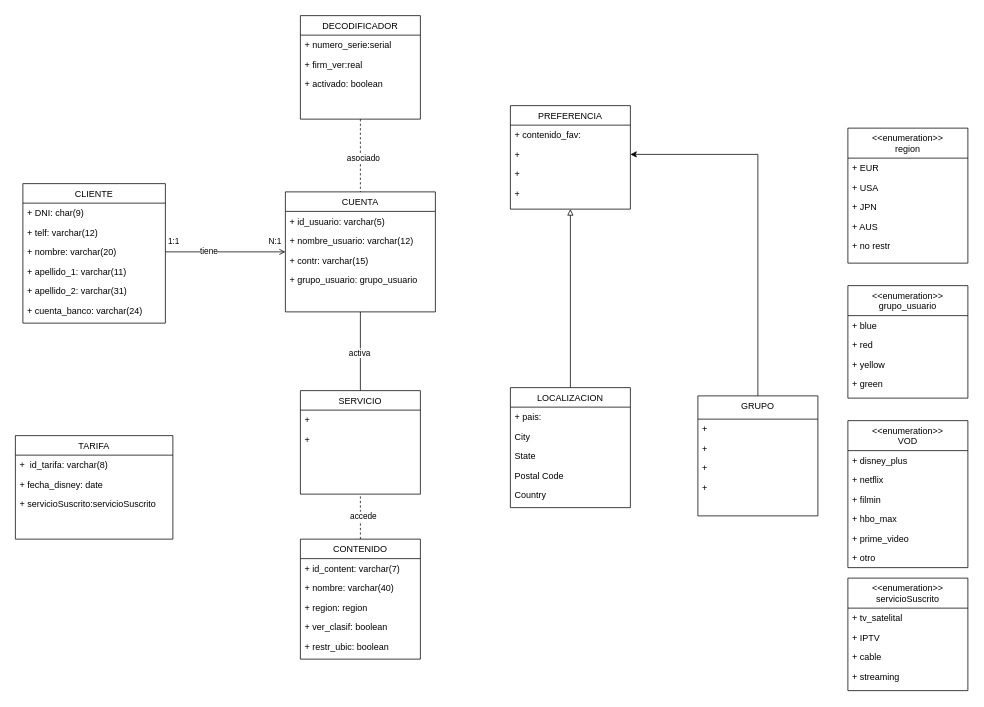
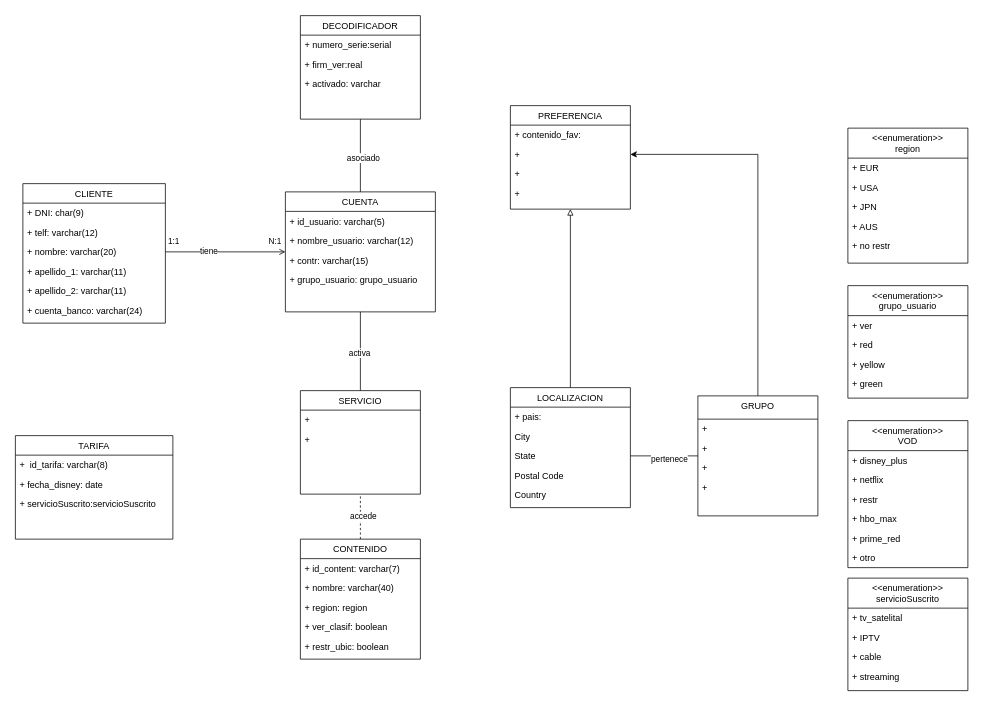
(347, 84) -> (348, 84)
(360, 136) -> (360, 136)
(83, 291) -> (83, 291)
(865, 326) -> (863, 326)
none -> (664, 456)
(867, 500) -> (868, 500)
(881, 539) -> (877, 539)
